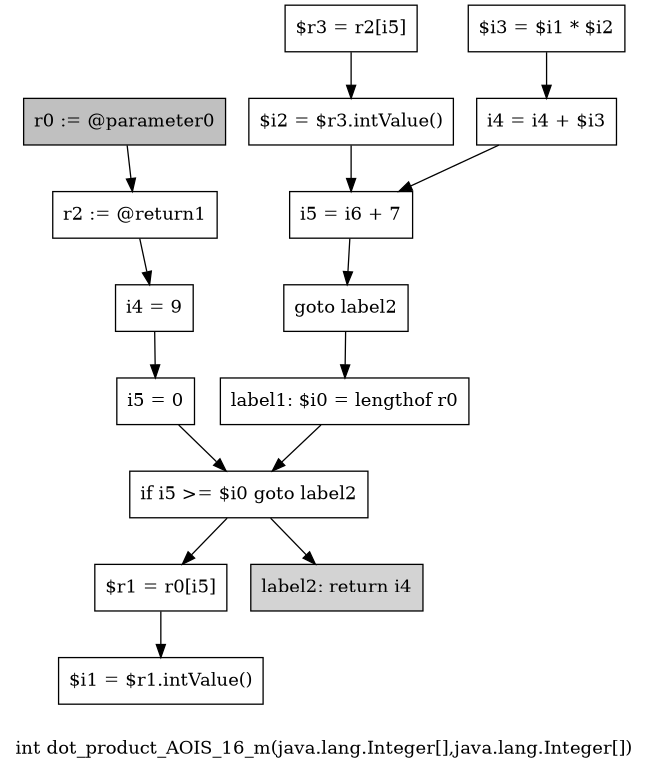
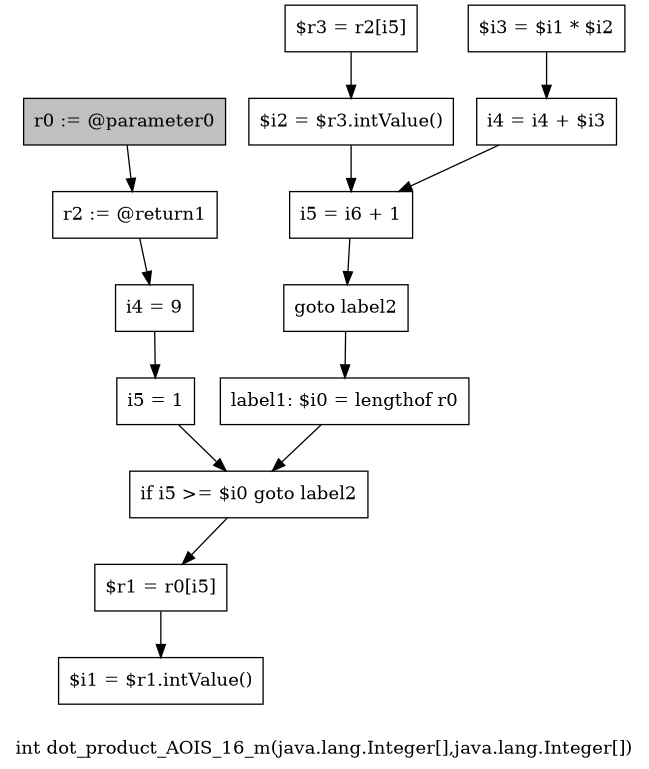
(351, 215) -> (351, 215)
(156, 401) -> (156, 401)
(337, 588) -> none
